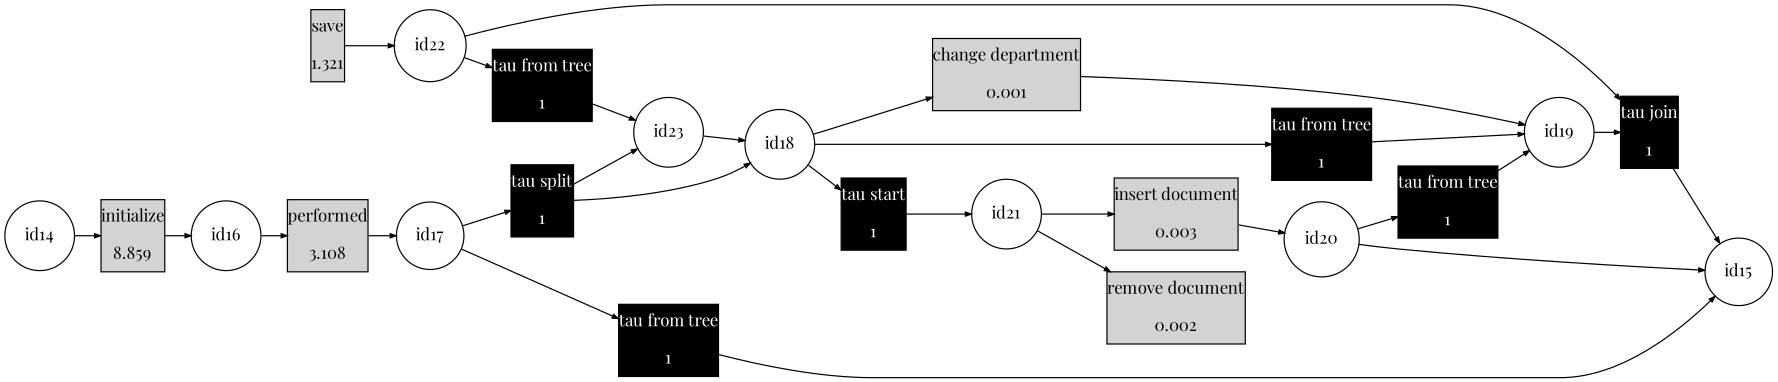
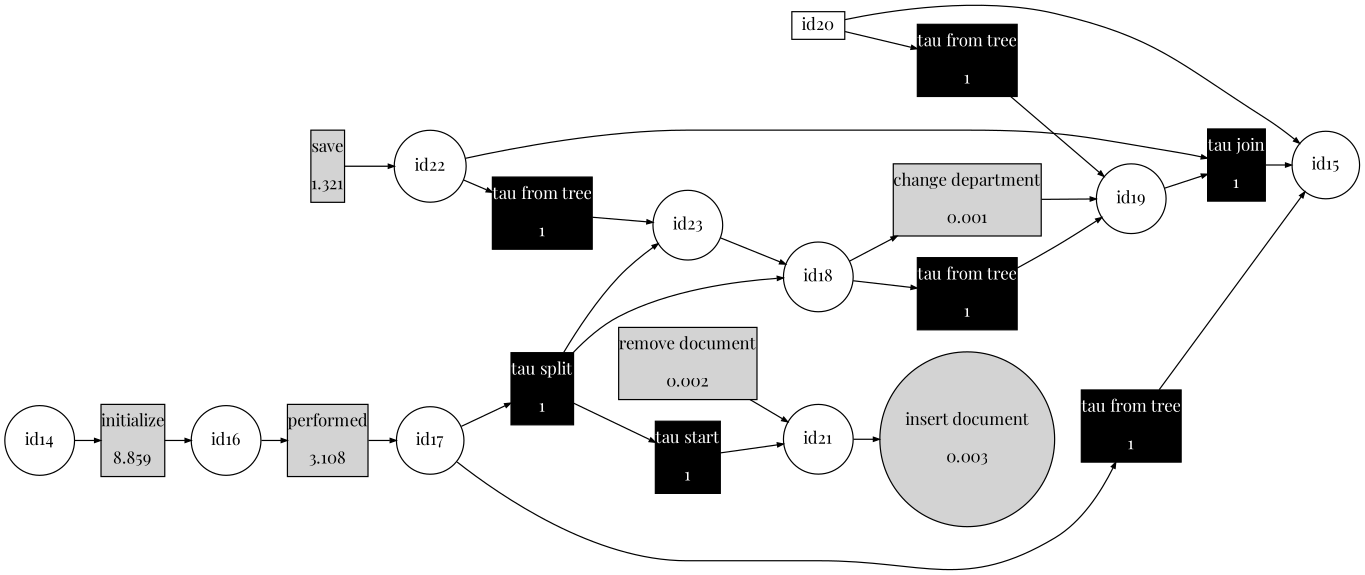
(822, 176) -> (612, 421)
(1176, 214) -> (967, 439)
(1259, 228) -> none
(1322, 239) -> (818, 26)
(1071, 250) -> (766, 409)
